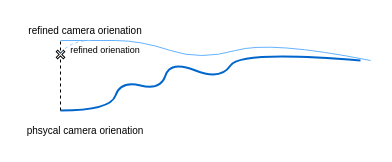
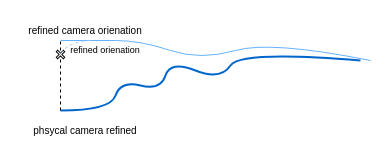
(86, 131) -> (86, 131)
